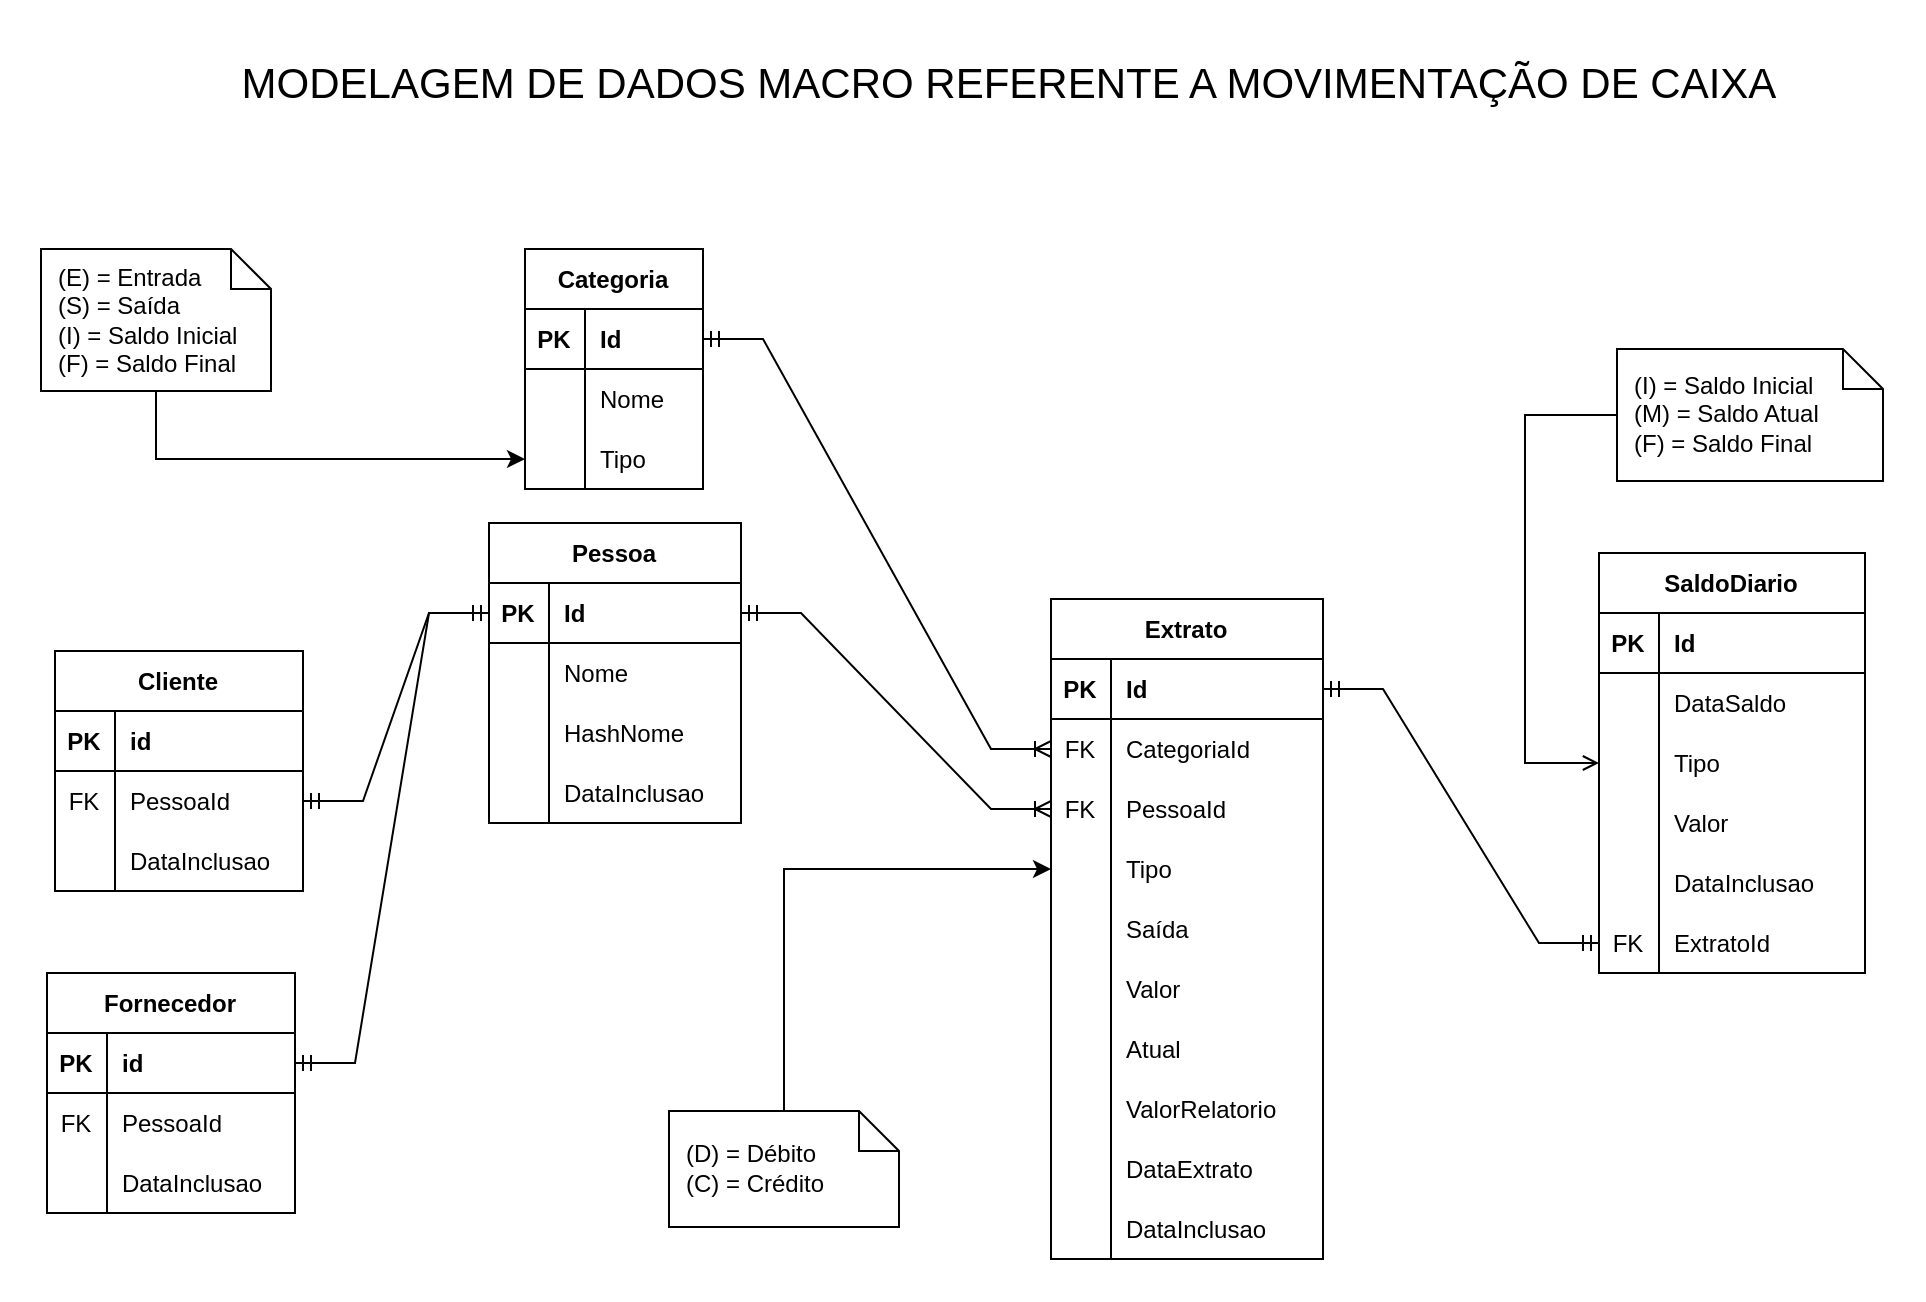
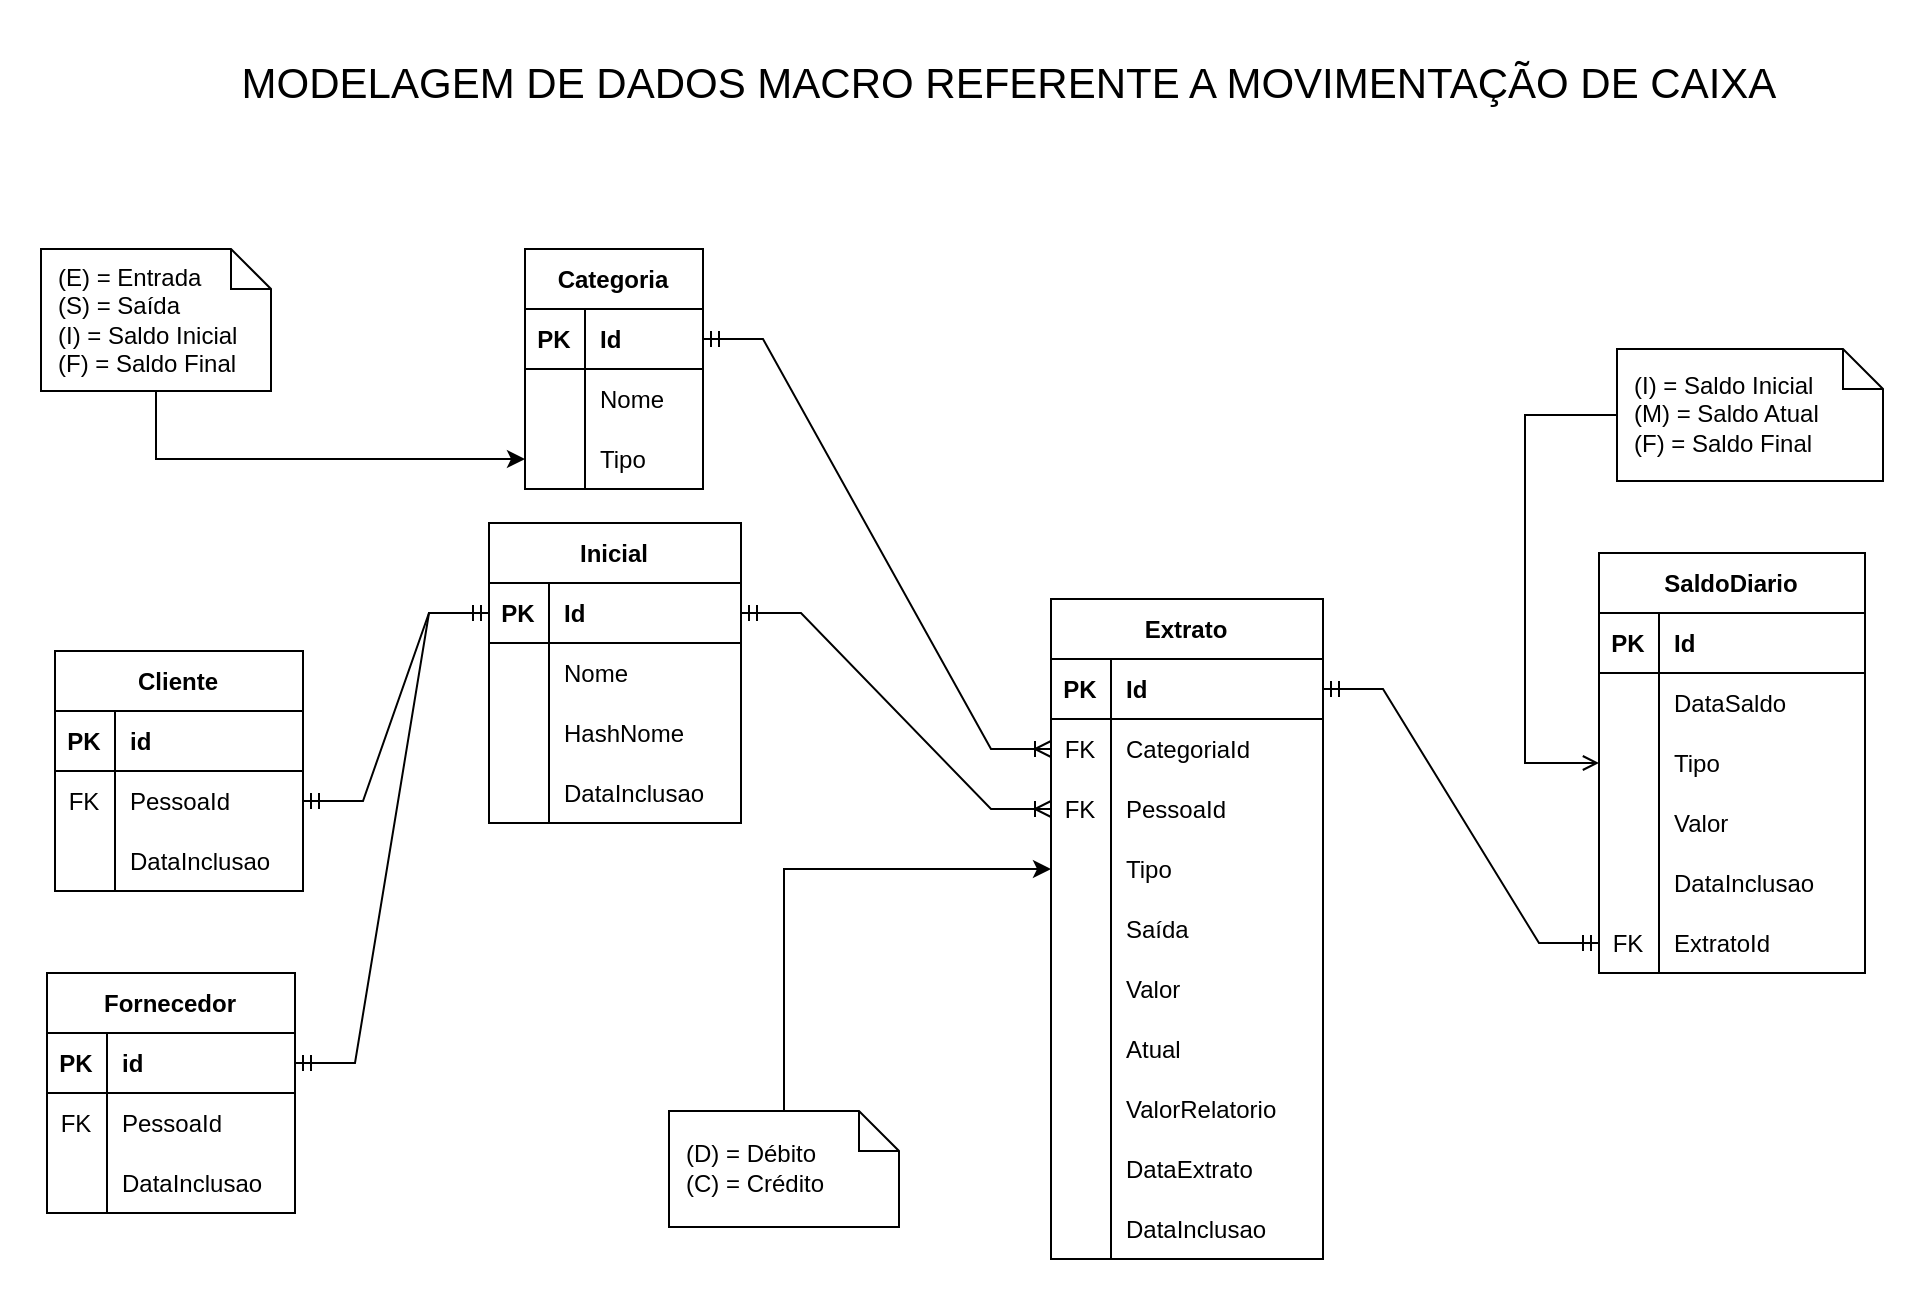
(614, 554) -> (614, 554)
